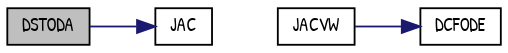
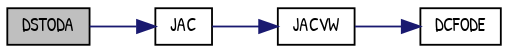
none -> (236, 27)
